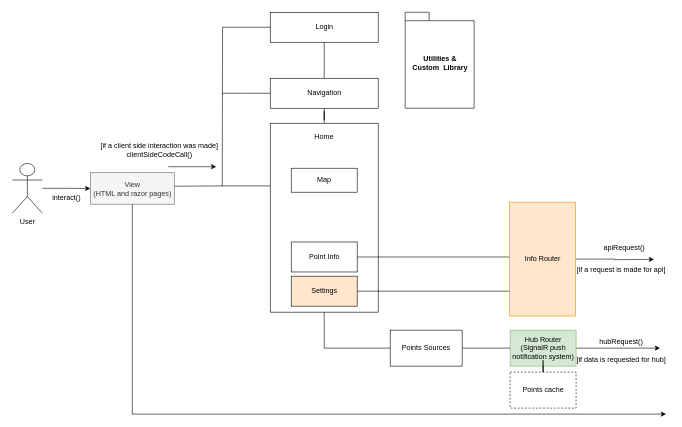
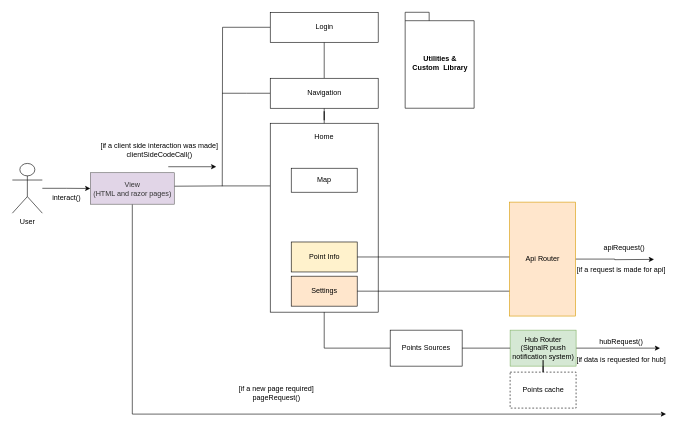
(132, 189) -> (132, 189)
(324, 257) -> (324, 257)
(543, 260) -> (543, 260)
none -> (276, 393)
